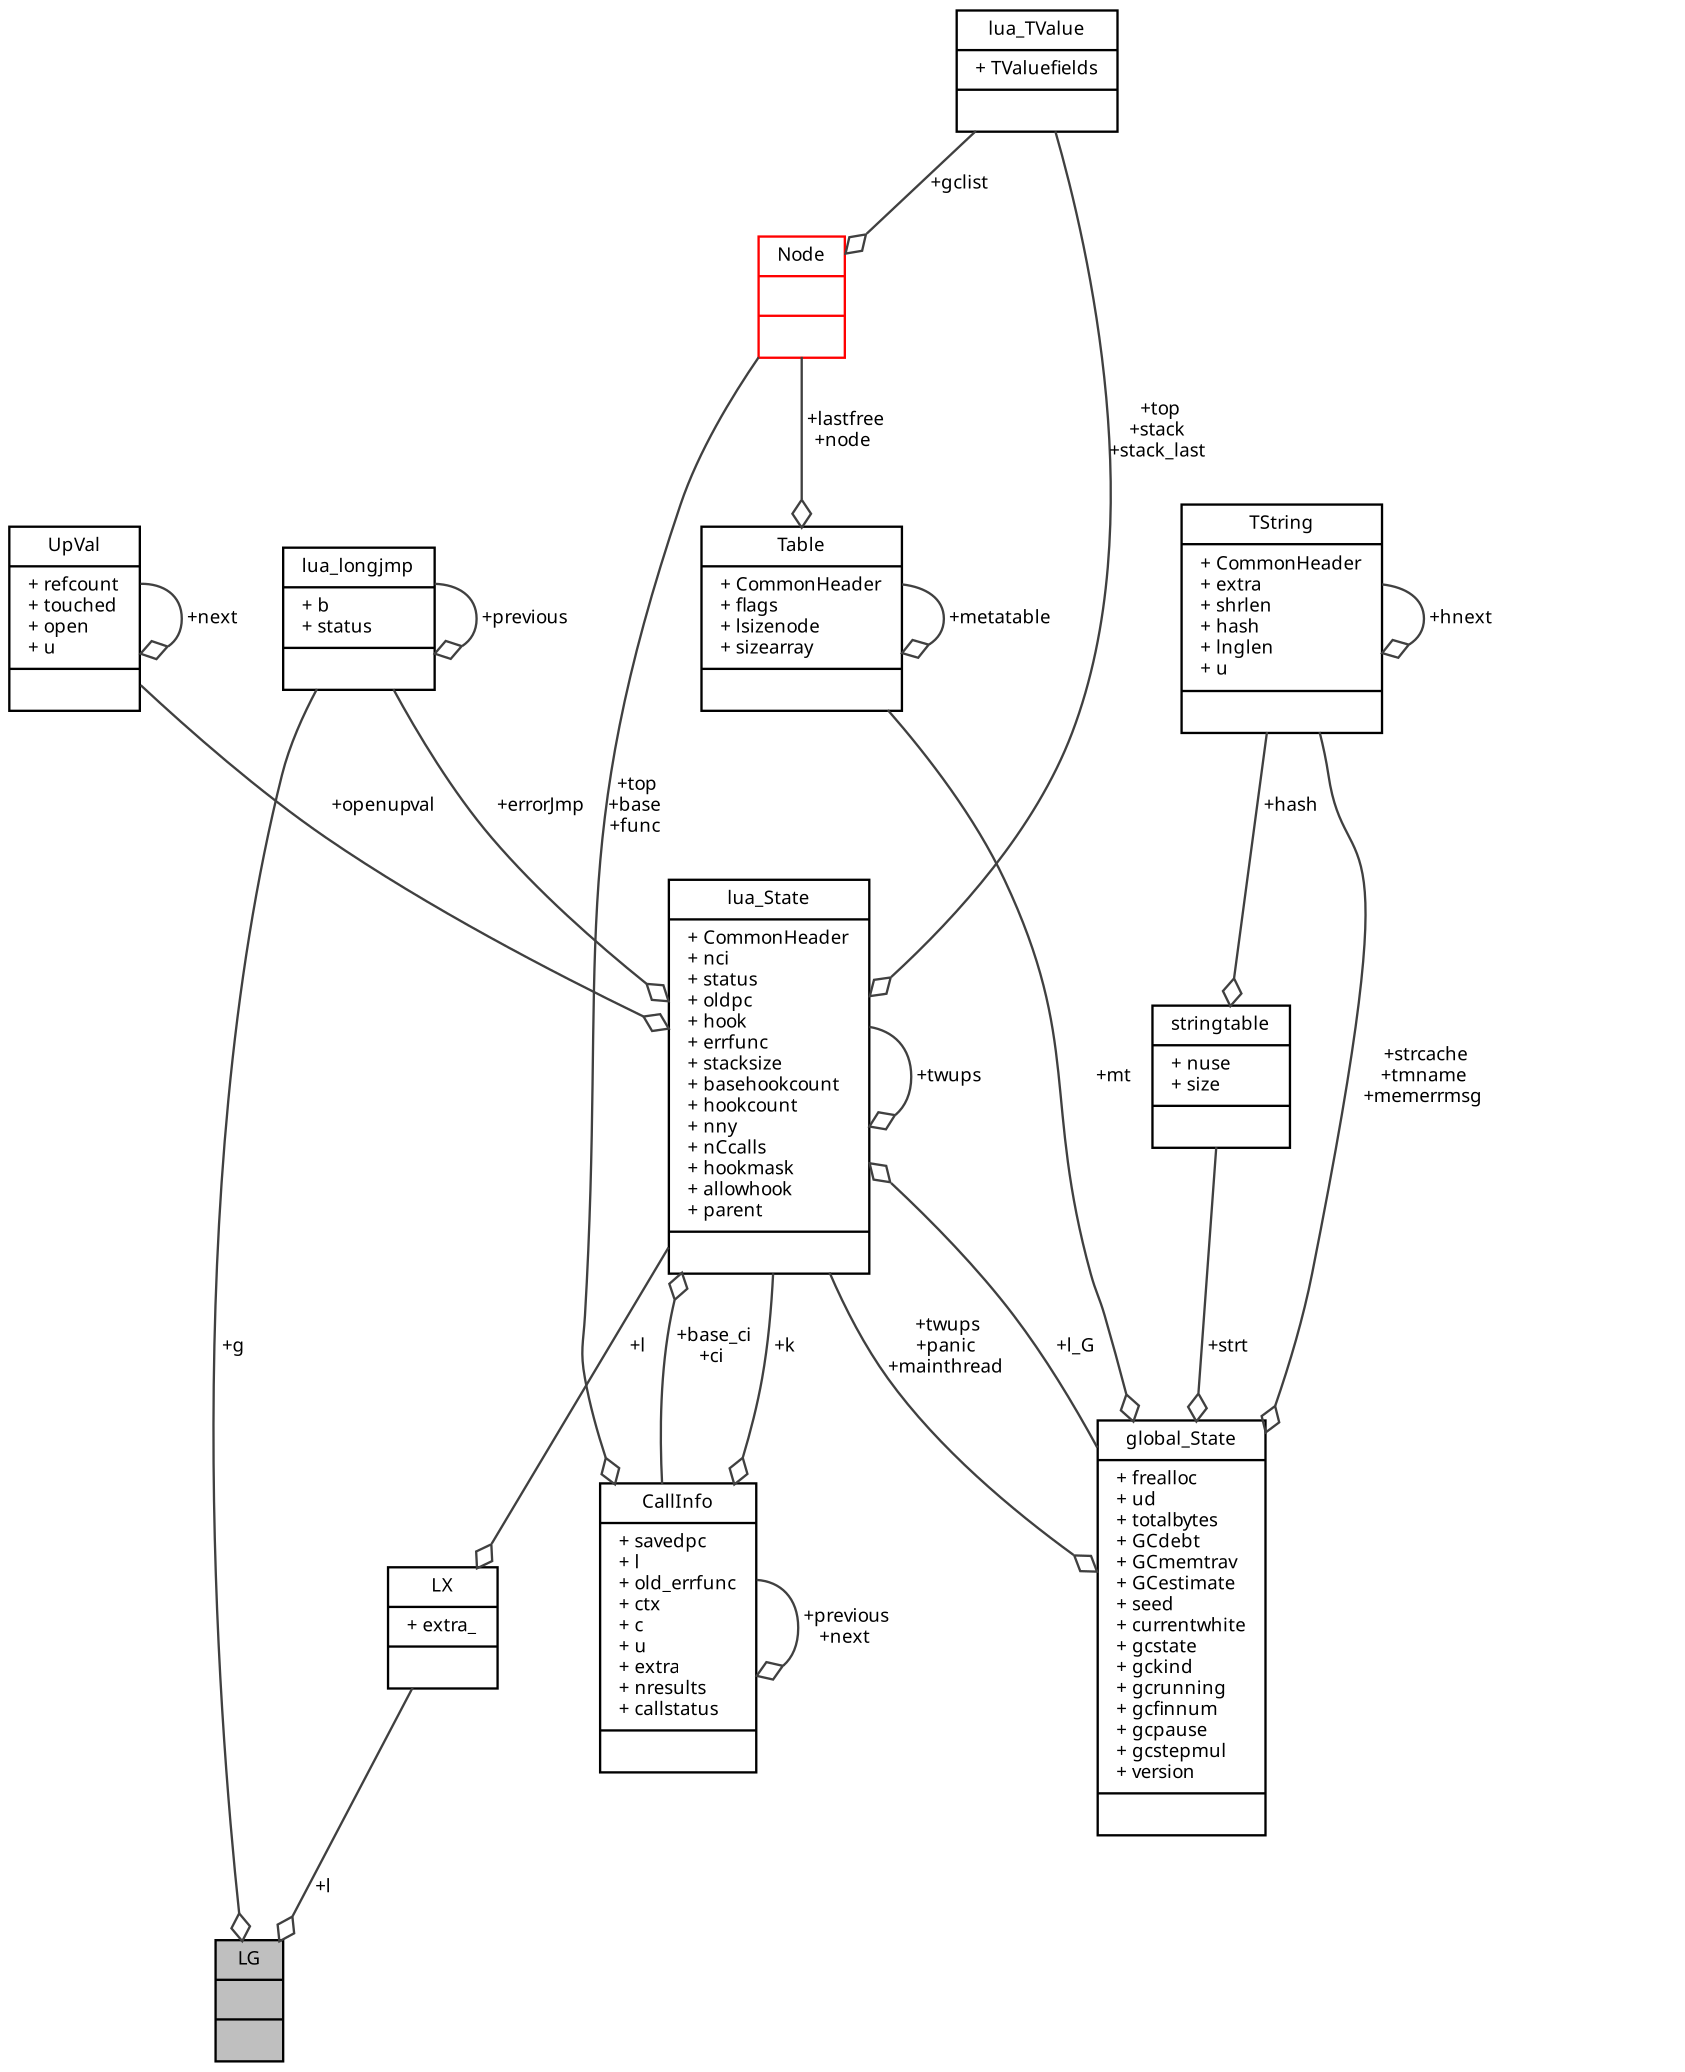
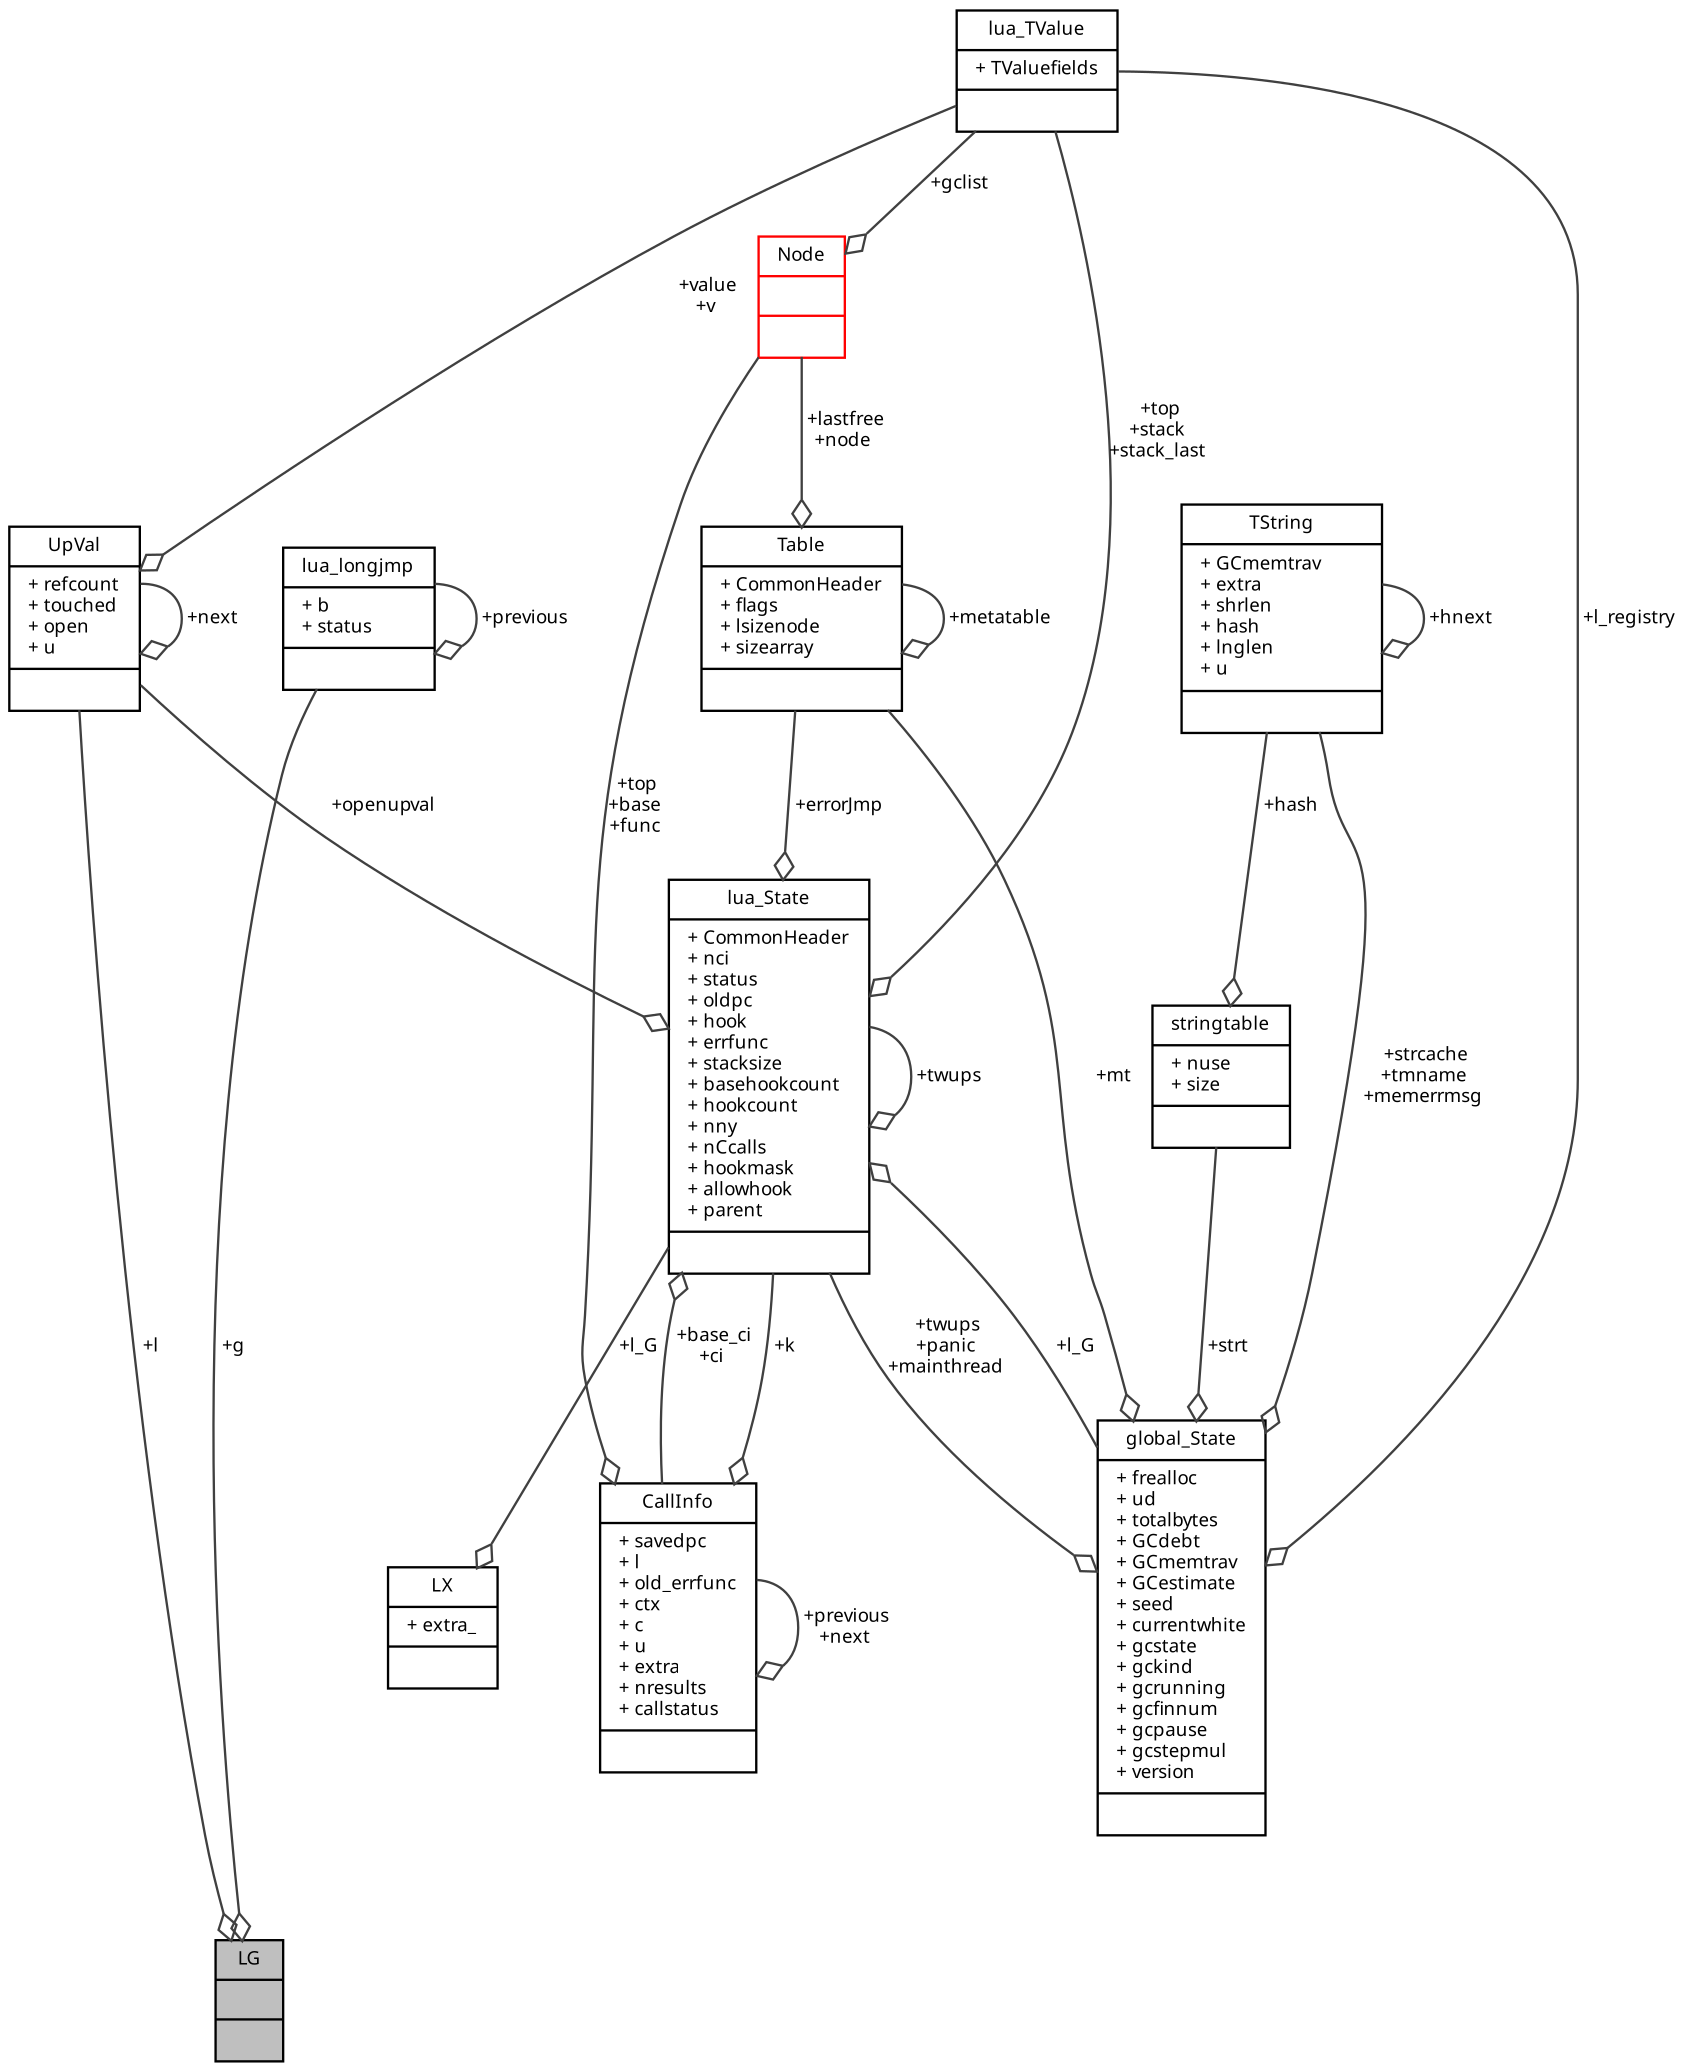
none -> (547, 308)
(1282, 564) -> (1261, 564)
none -> (1578, 690)
(503, 851) -> (790, 781)
(636, 1347) -> (636, 1347)
(353, 1802) -> (130, 1315)
